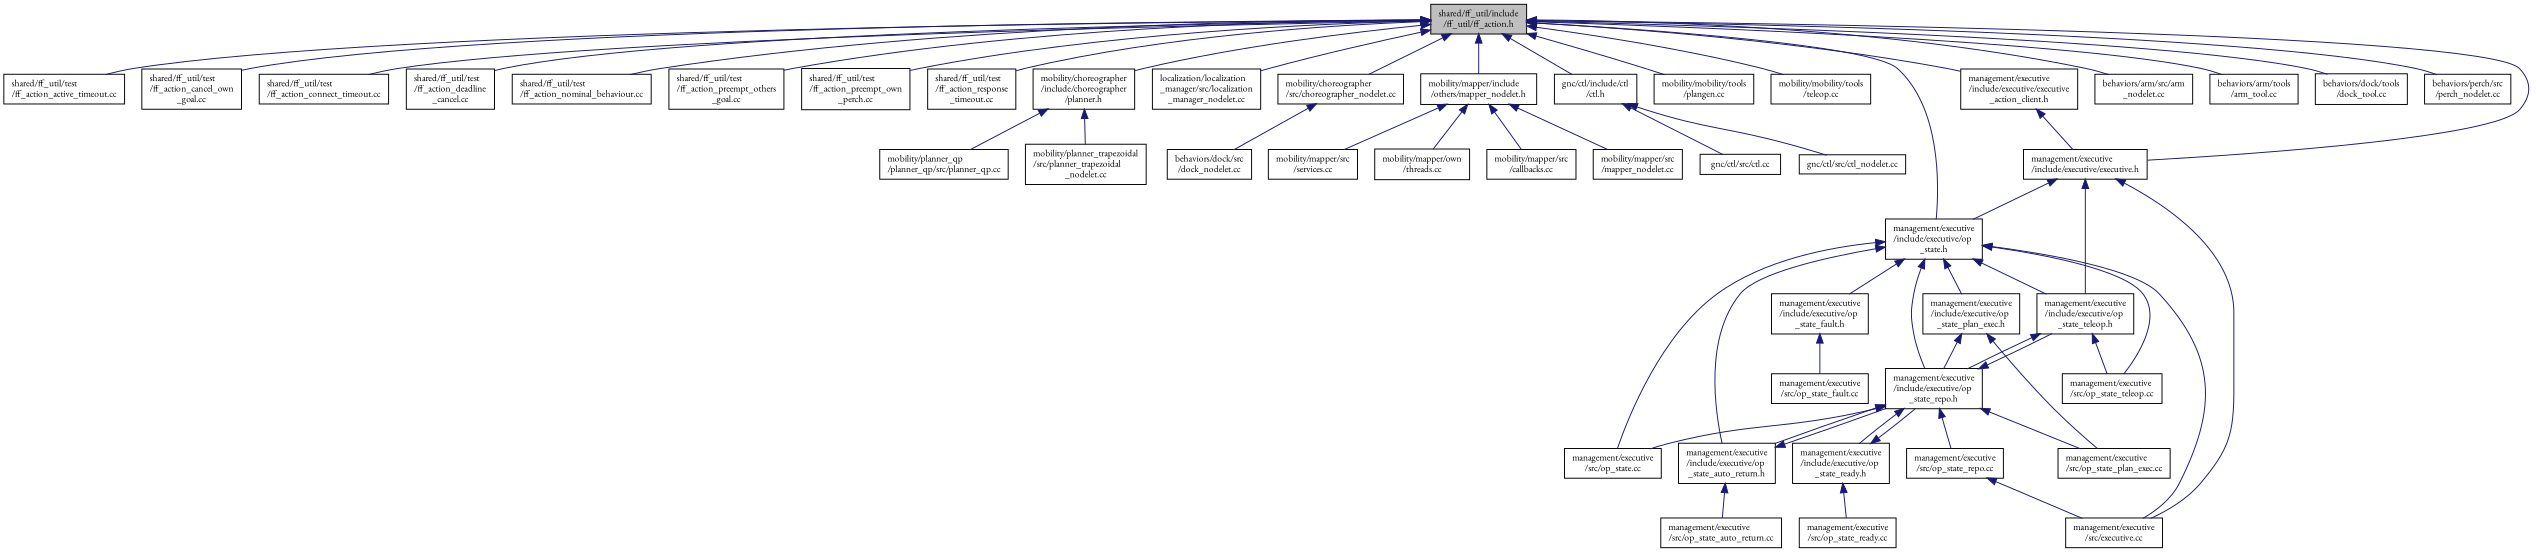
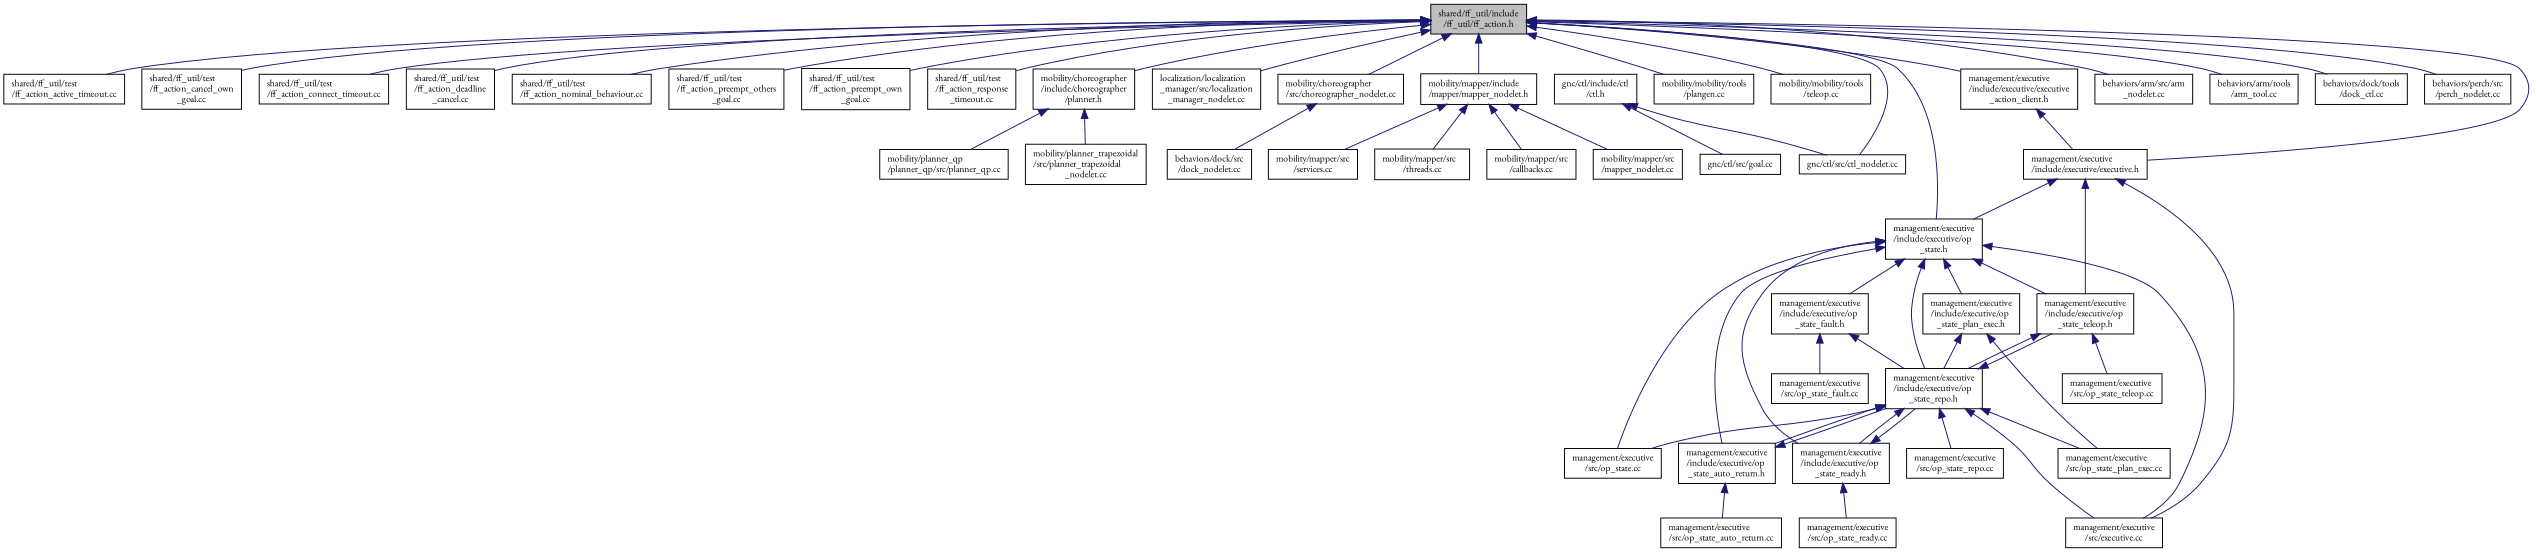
(1541, 56) -> (1757, 41)
(856, 89) -> (856, 89)
(1479, 89) -> (1479, 89)
(2361, 89) -> (2361, 89)
(1422, 164) -> (1422, 164)
(1740, 164) -> (1740, 164)
(2130, 283) -> (1751, 313)
none -> (1881, 354)
(2039, 500) -> (2034, 466)
